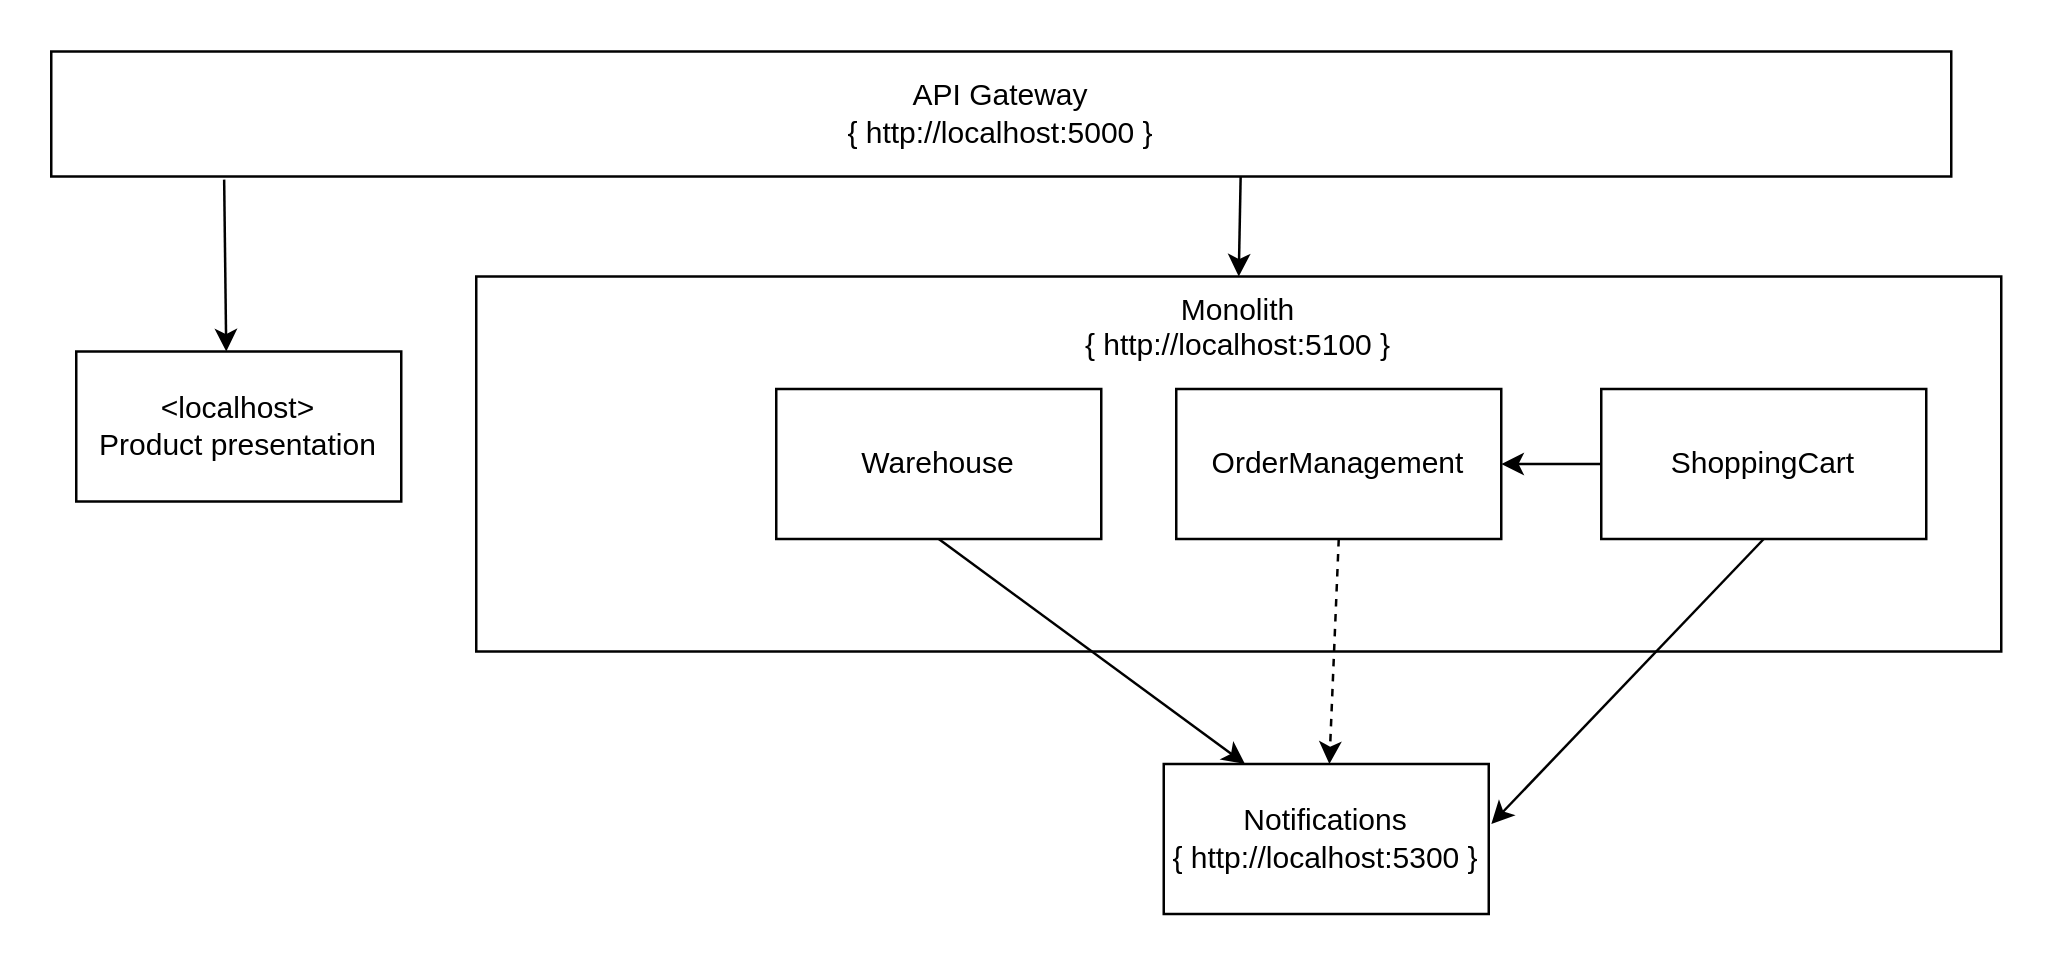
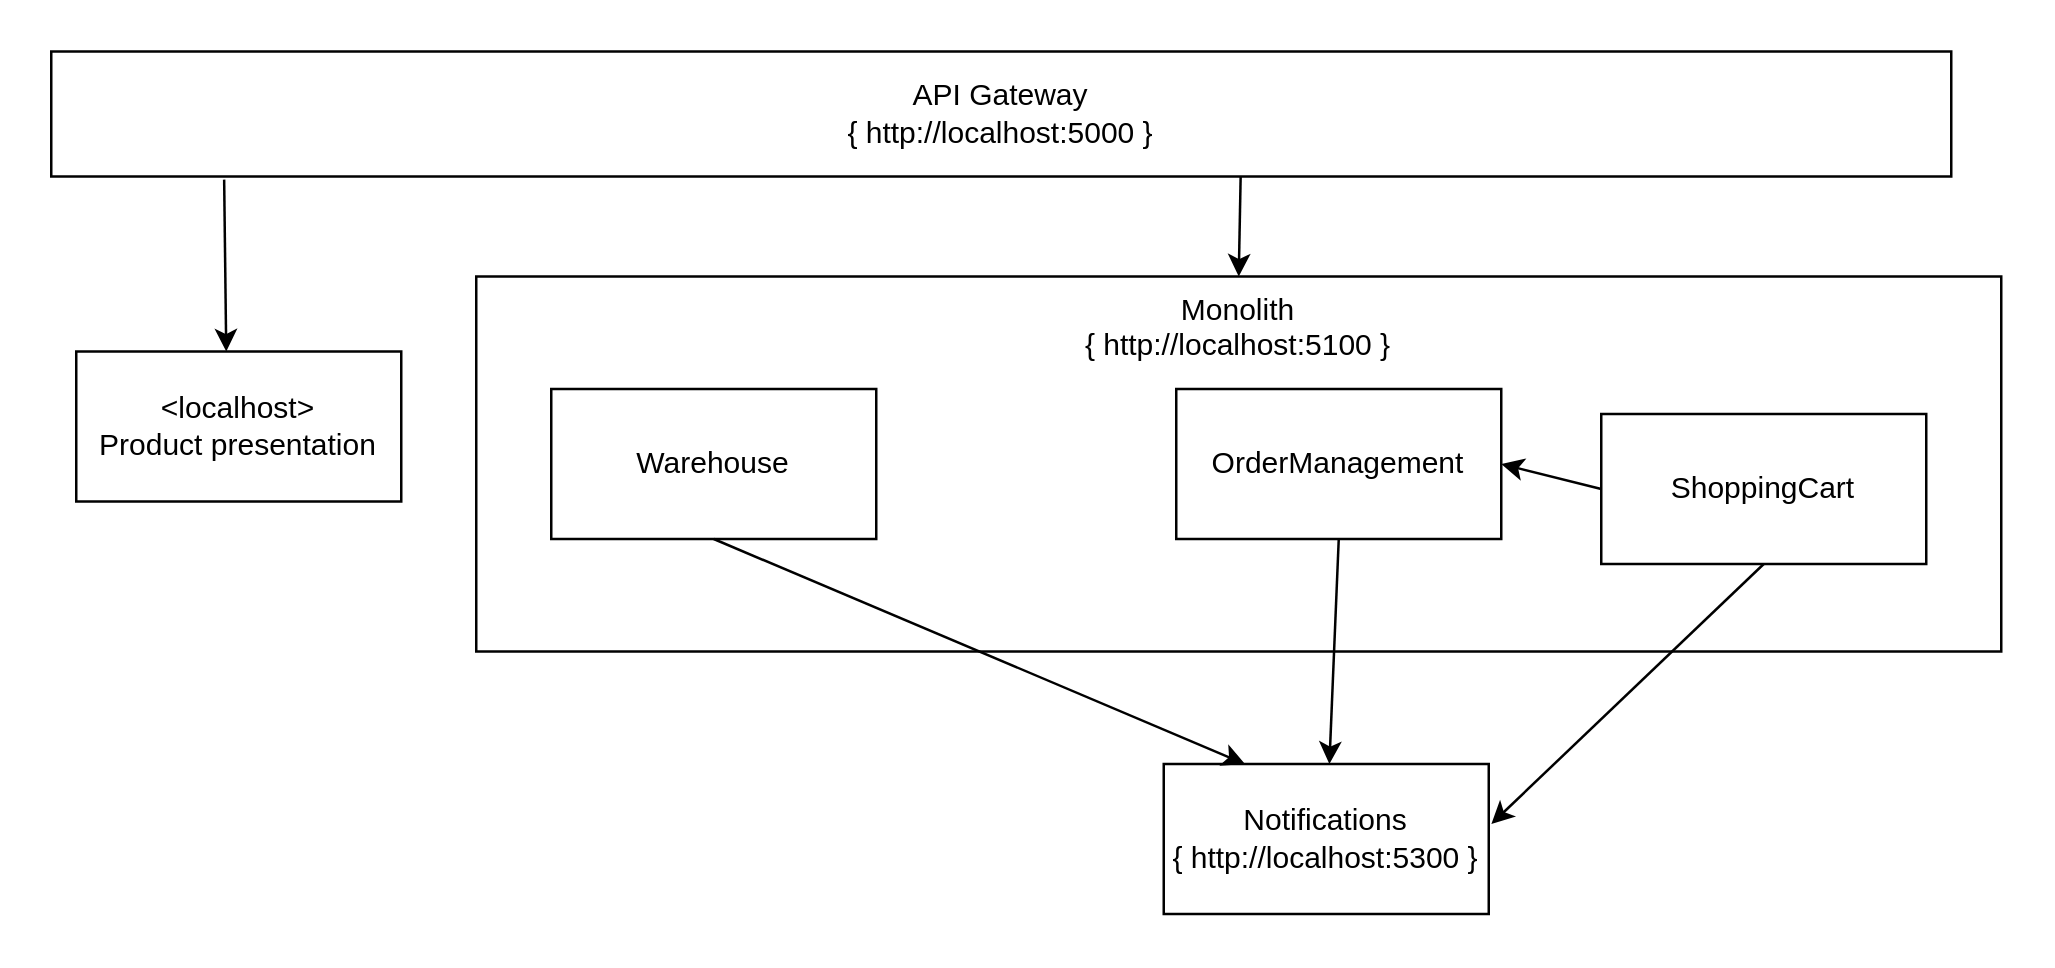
(939, 464) -> (714, 464)
(1764, 464) -> (1764, 489)
(1334, 645) -> (1334, 645)
